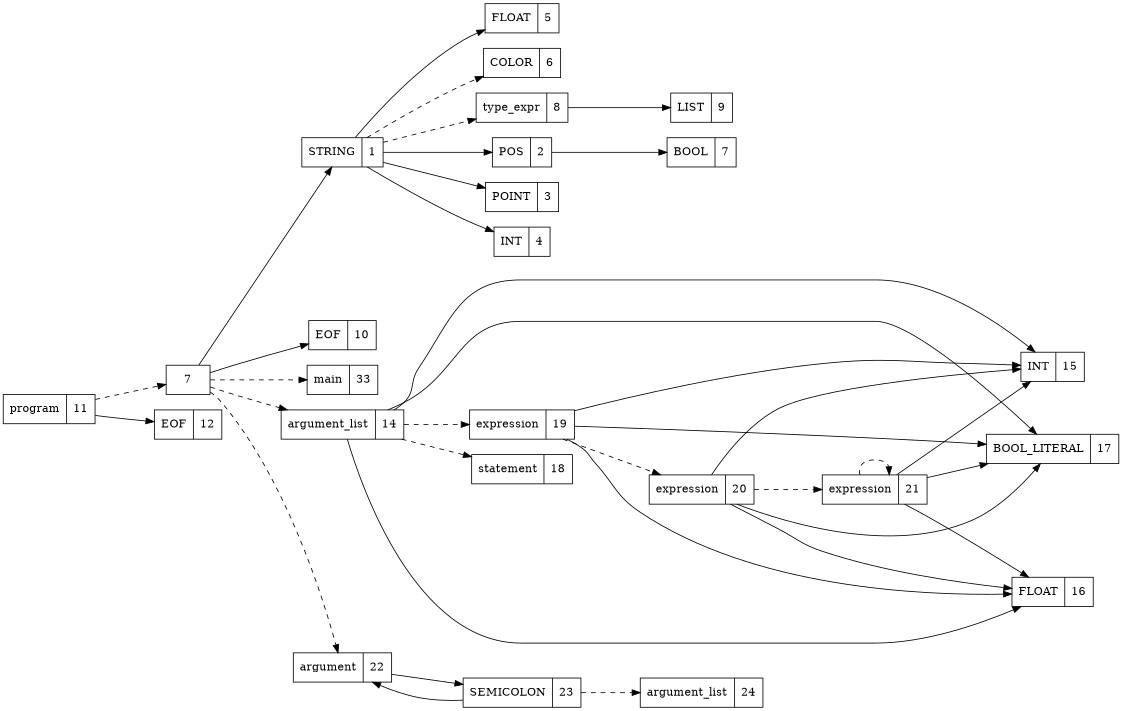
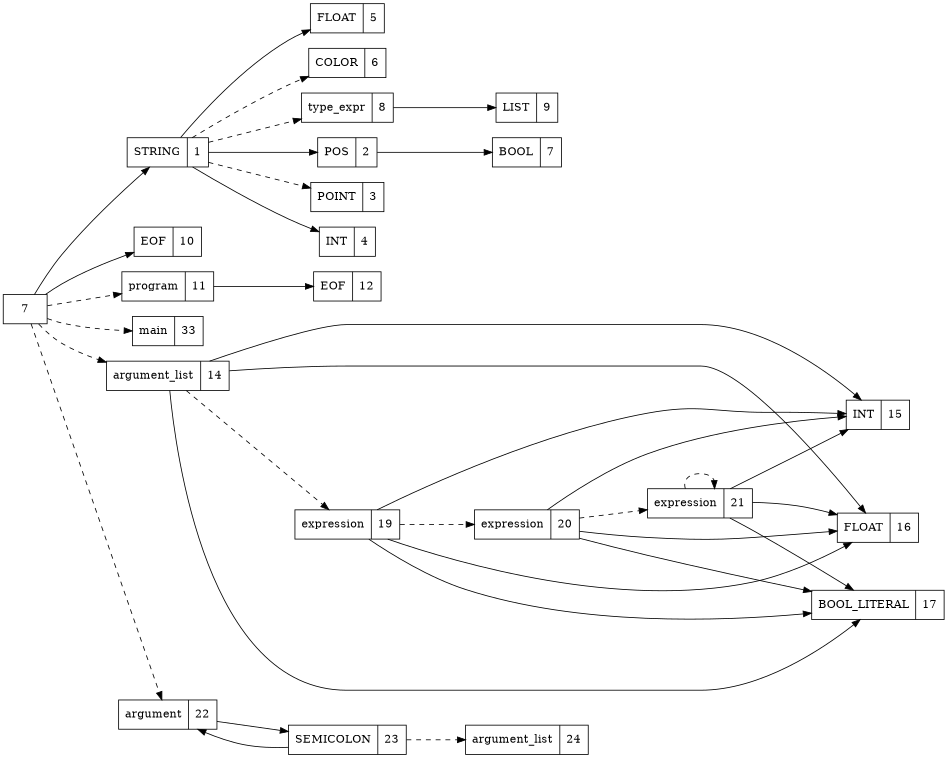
(430, 174) -> (256, 174)
(127, 393) -> (81, 300)
(522, 469) -> none
